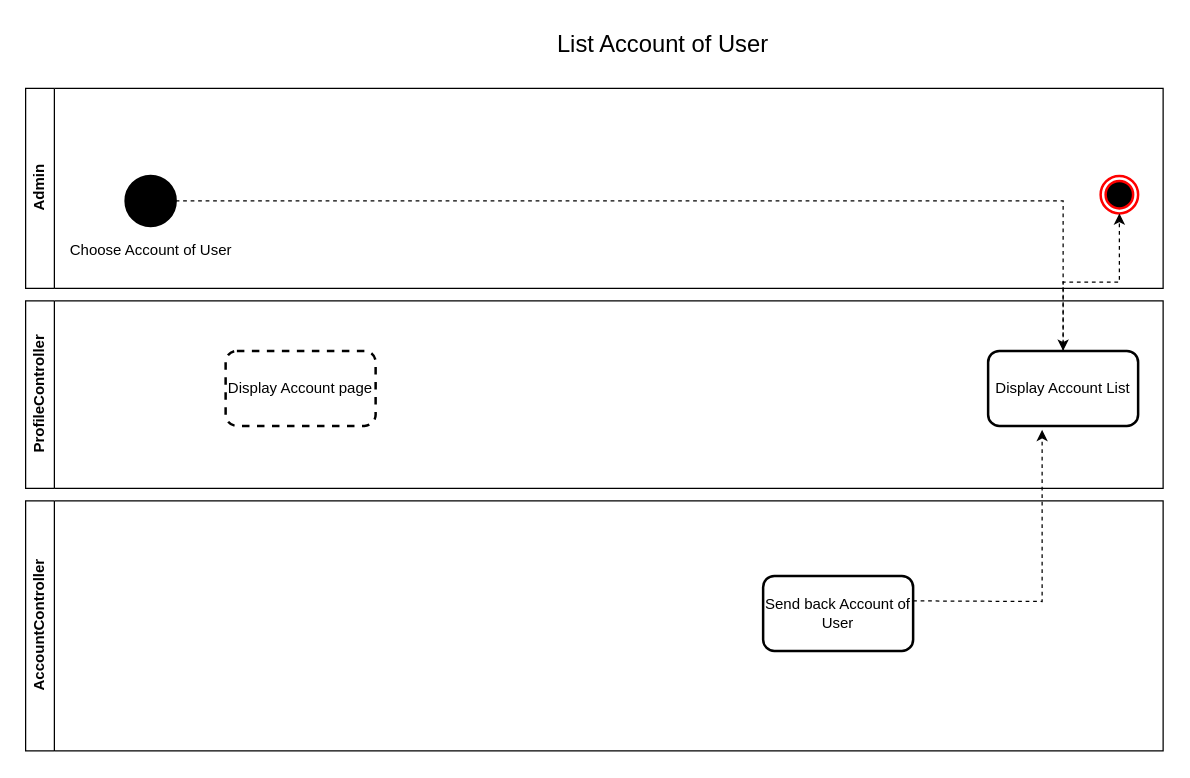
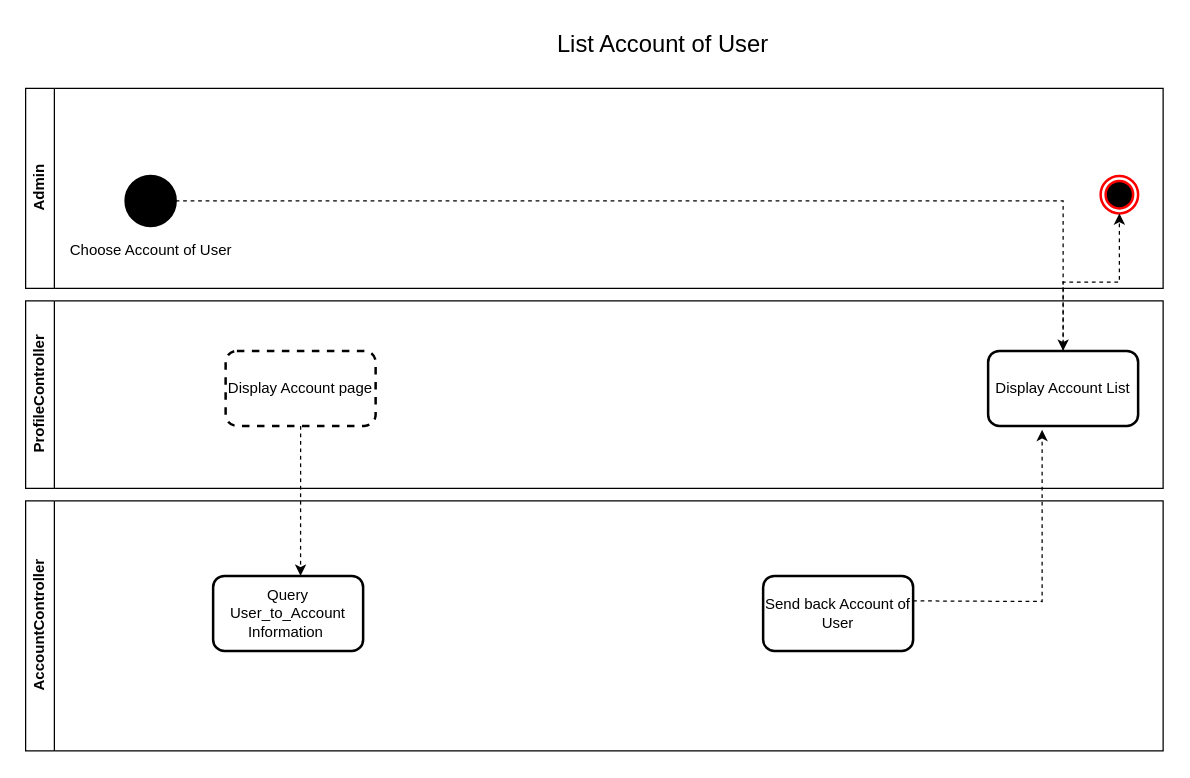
none -> (301, 497)
none -> (288, 613)
